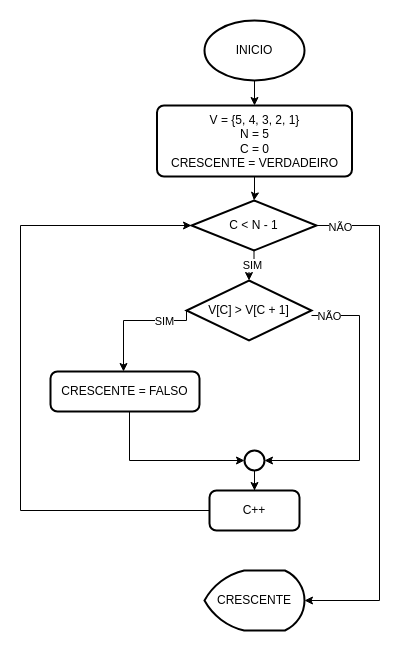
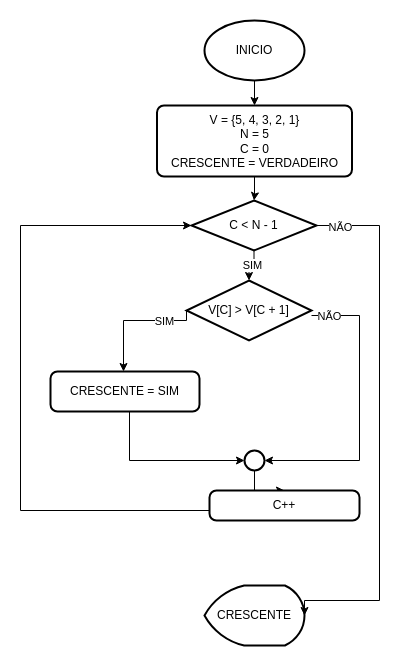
(125, 392) -> (125, 392)
(255, 511) -> (285, 506)
(255, 601) -> (255, 616)
